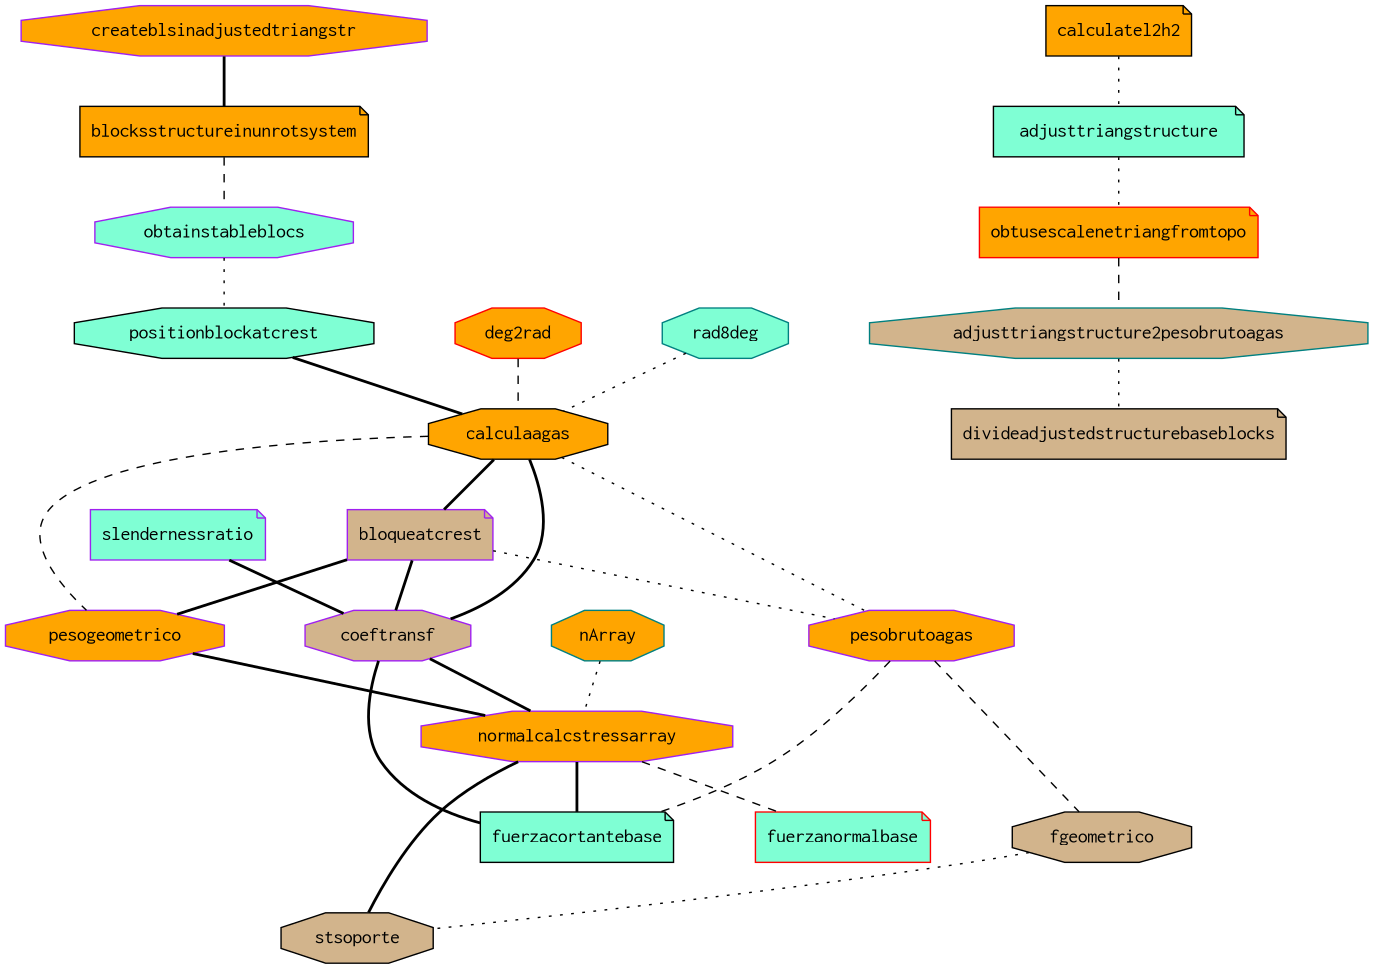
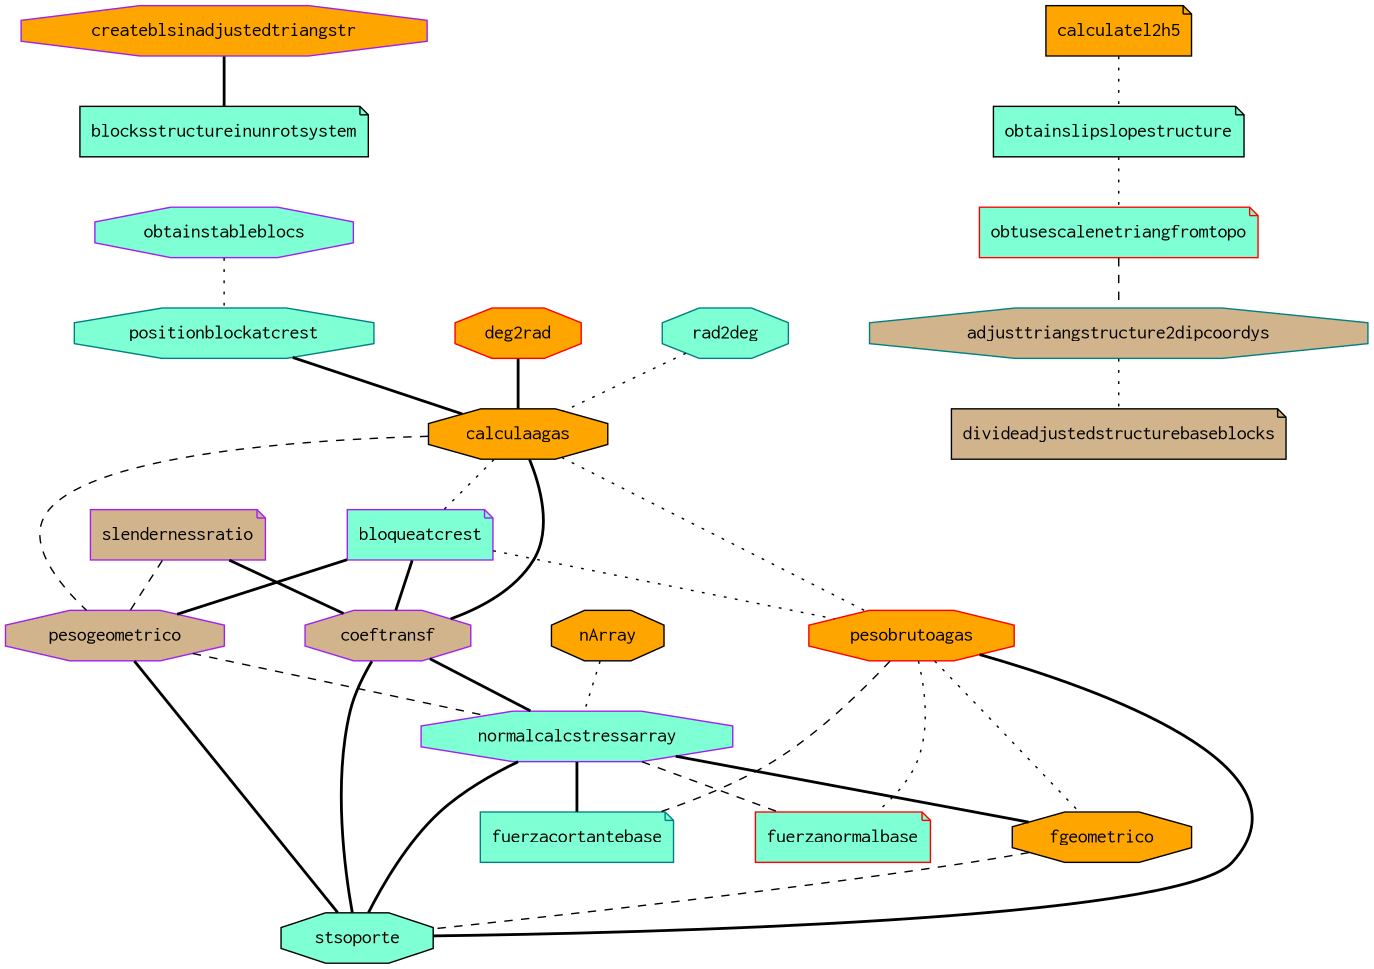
(1119, 31) -> (1119, 31)
(224, 132) -> (224, 132)
(1119, 132) -> (1119, 132)
(224, 182) -> none
(1119, 232) -> (1119, 232)
(224, 333) -> (224, 333)
(725, 333) -> (725, 333)
(1119, 333) -> (1119, 333)
(518, 384) -> (518, 384)
(469, 485) -> (469, 485)
(178, 535) -> (178, 535)
(420, 535) -> (420, 535)
none -> (146, 585)
(115, 636) -> (115, 636)
(608, 636) -> (608, 636)
(912, 636) -> (912, 636)
(339, 685) -> (339, 685)
(577, 736) -> (577, 736)
(1007, 736) -> (1007, 736)
none -> (922, 744)
(386, 767) -> (342, 785)
none -> (236, 787)
none -> (852, 789)
(577, 837) -> (577, 837)
(1102, 837) -> (1102, 837)
(732, 895) -> (732, 895)
none -> (1026, 909)
(357, 938) -> (357, 938)
